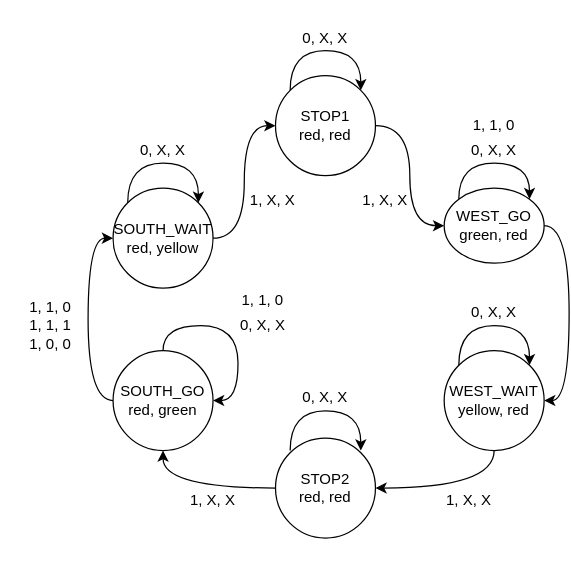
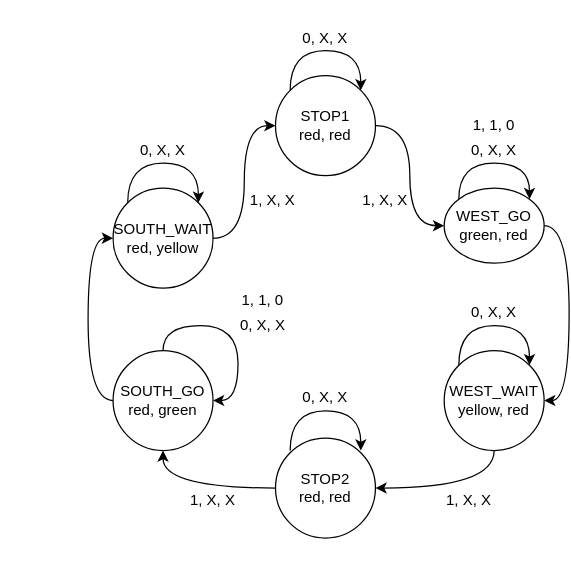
(51, 326) -> none
